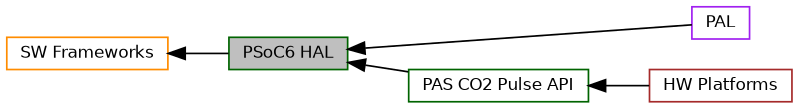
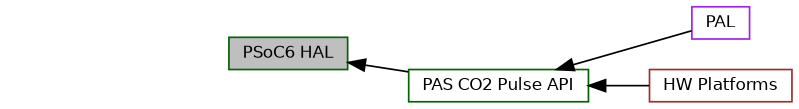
(529, 36) -> (632, 48)
(87, 53) -> none
